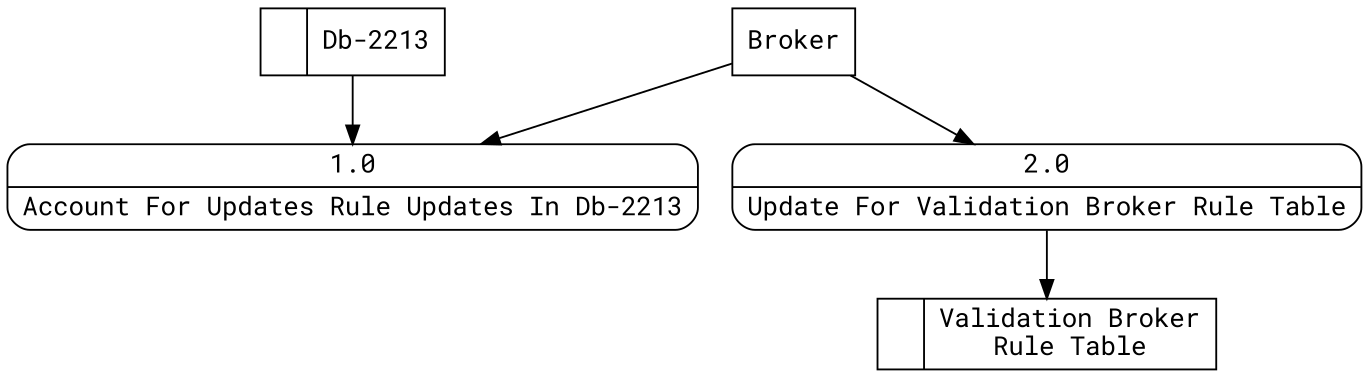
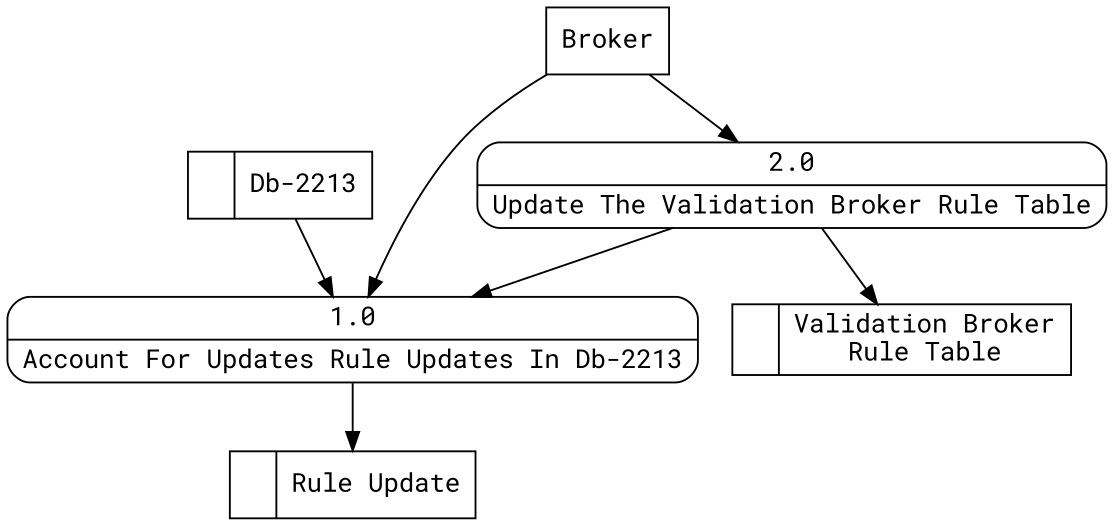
(1047, 208) -> (792, 206)
none -> (581, 259)
none -> (353, 485)
